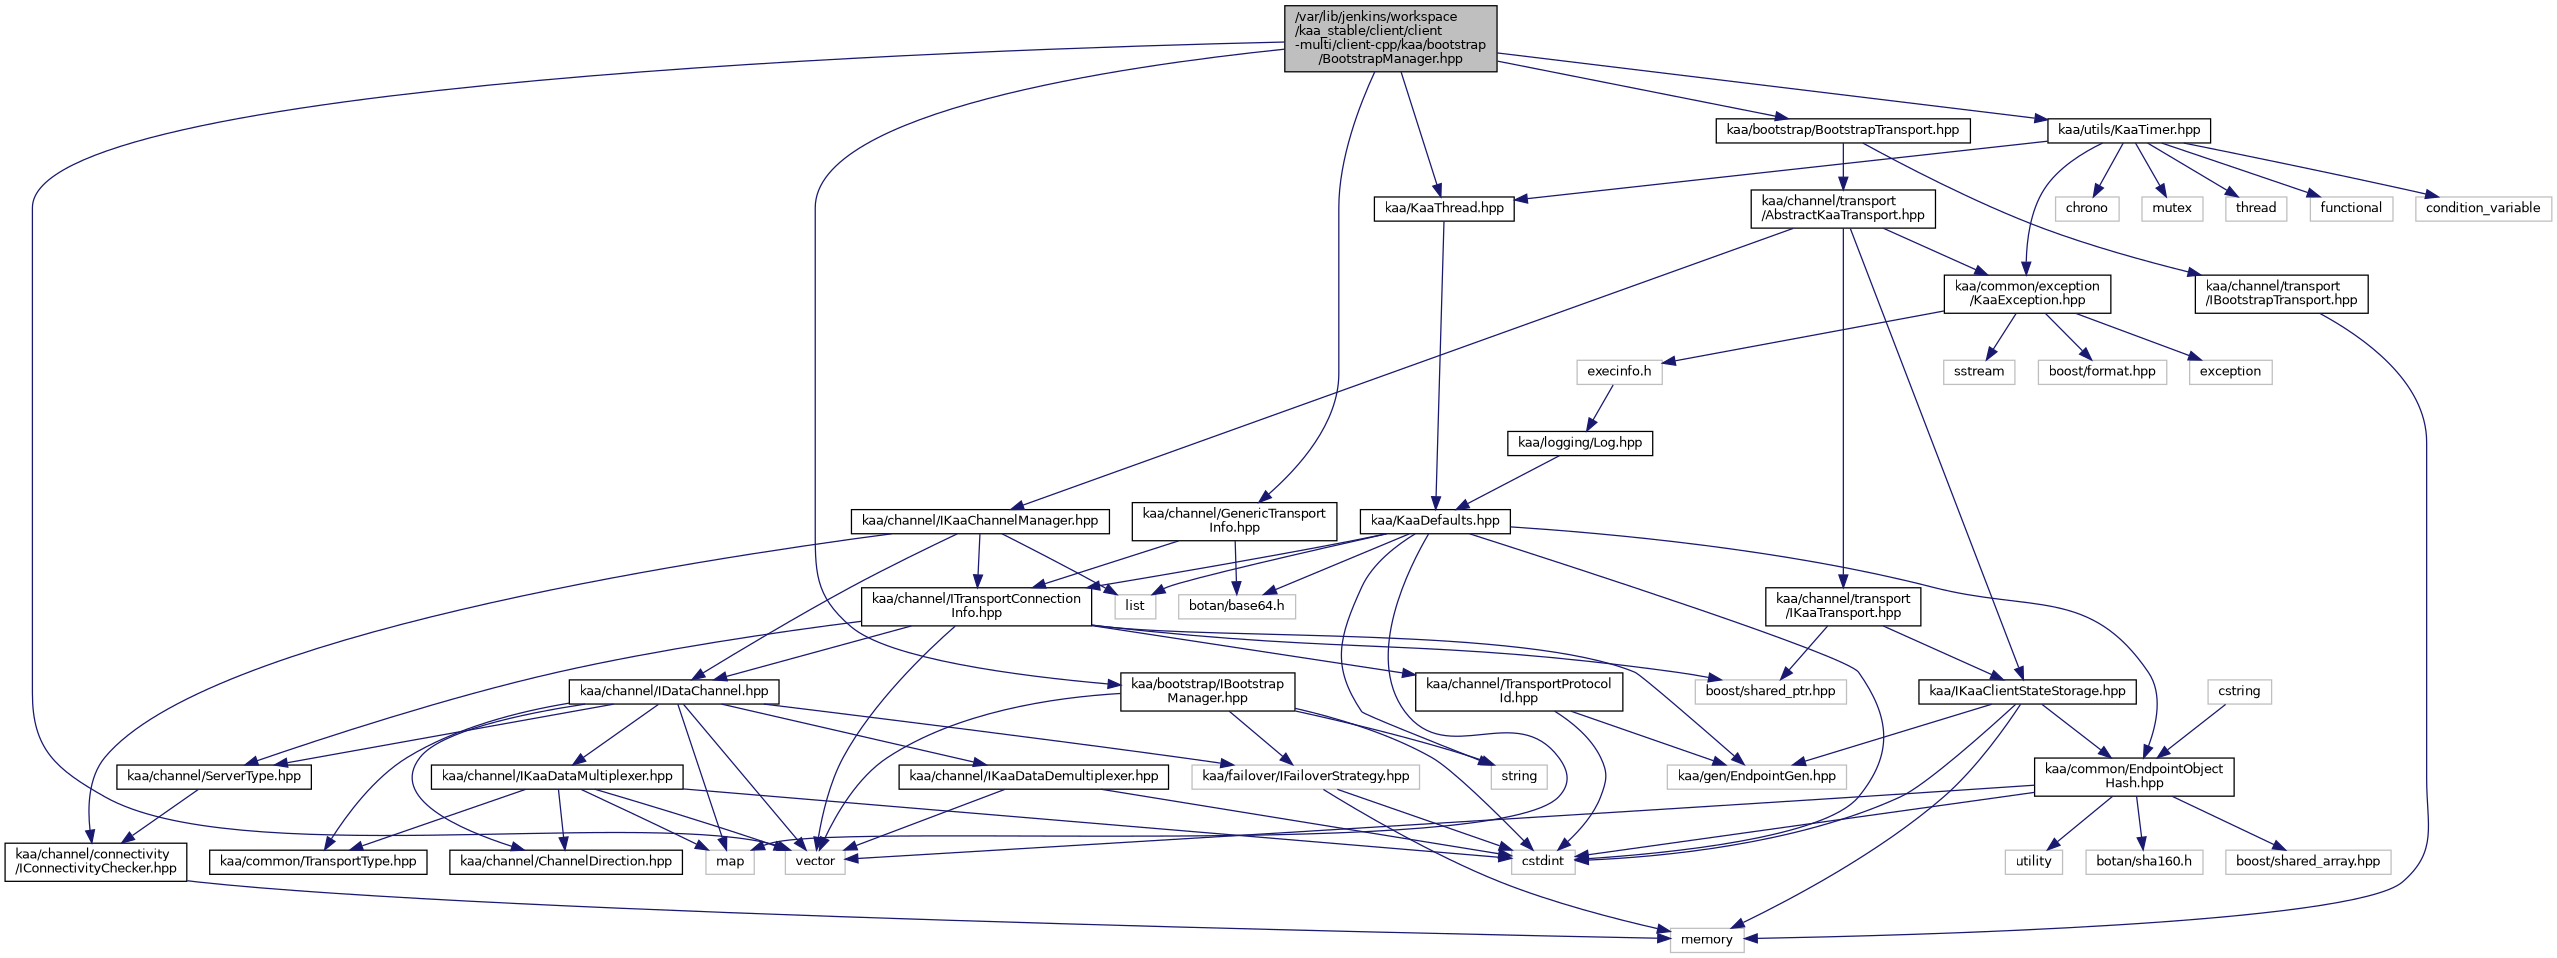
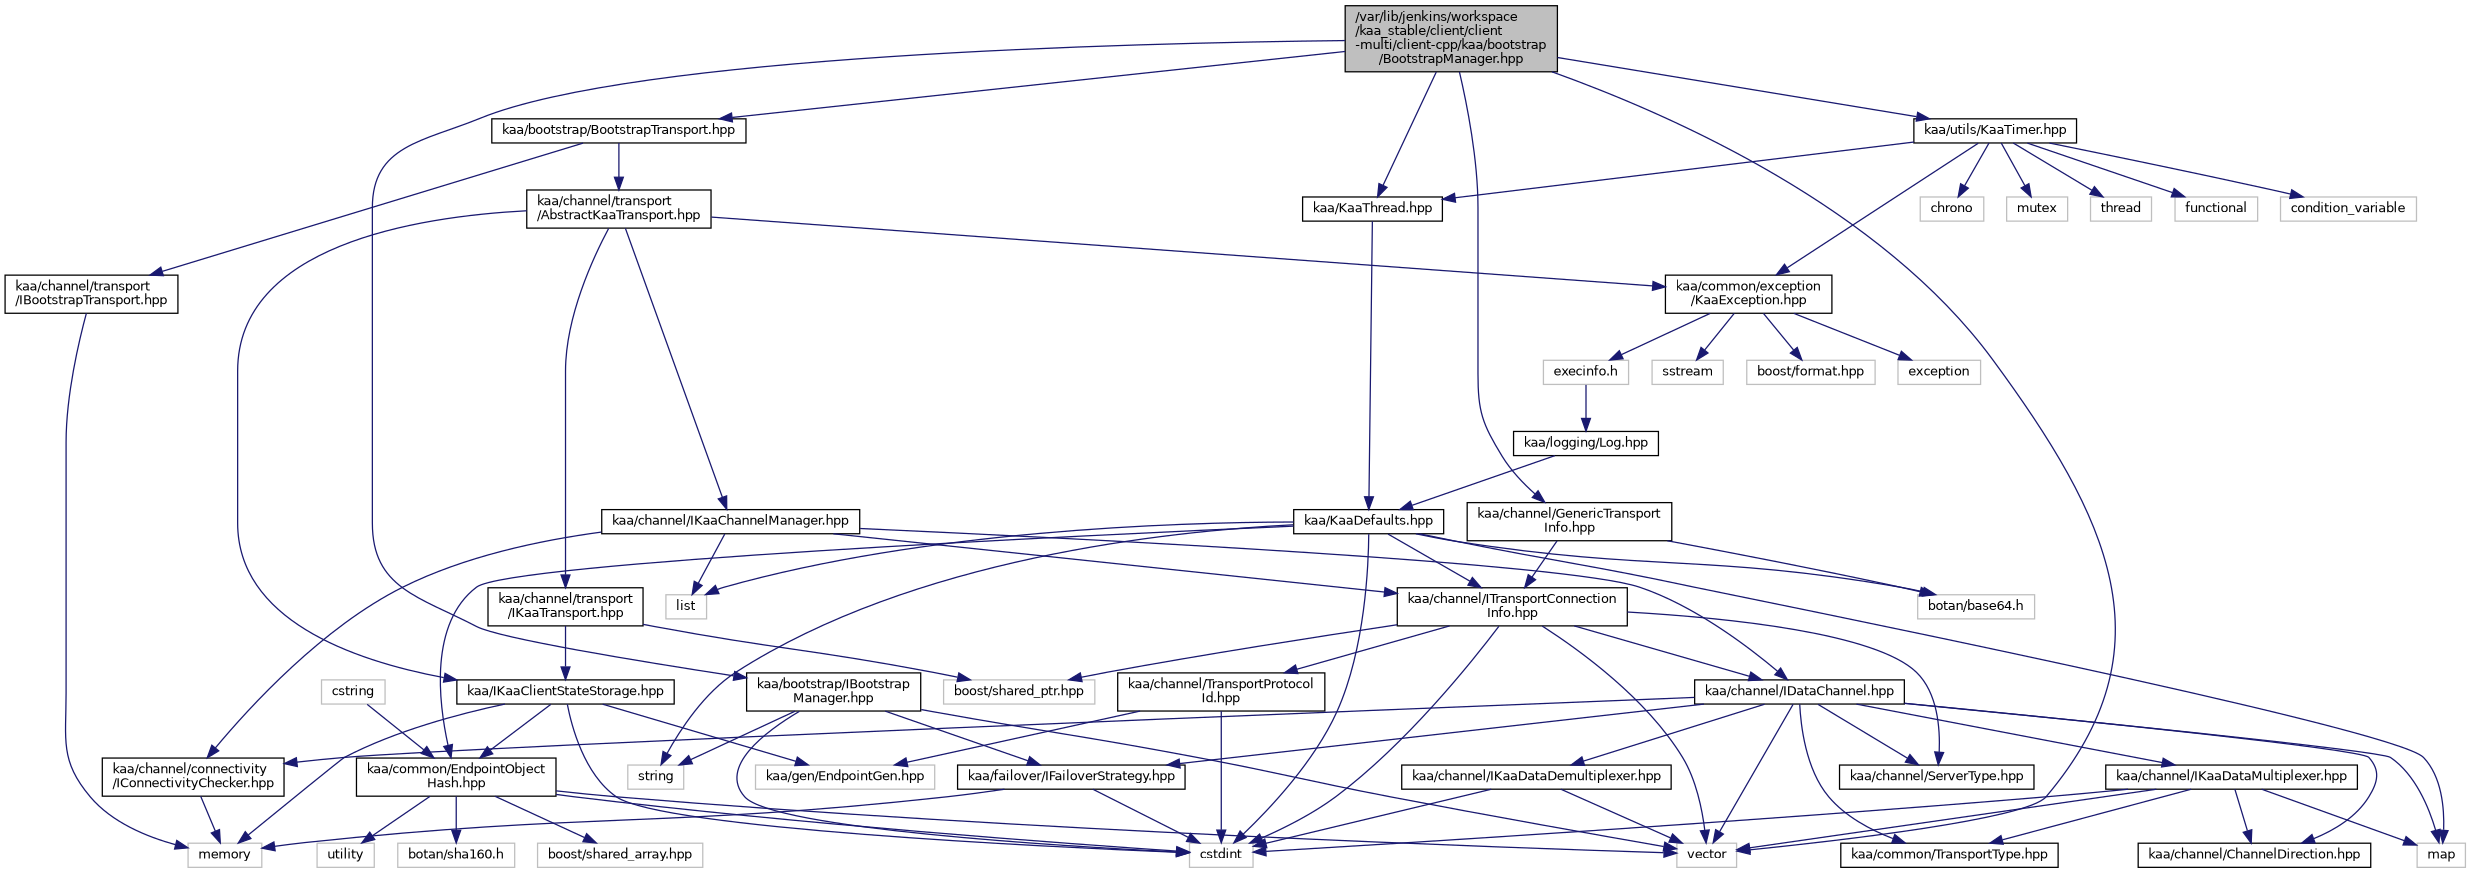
(1430, 640) -> (1393, 747)
(1306, 777) -> (1071, 777)
(169, 810) -> (960, 728)
